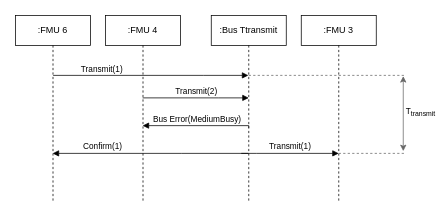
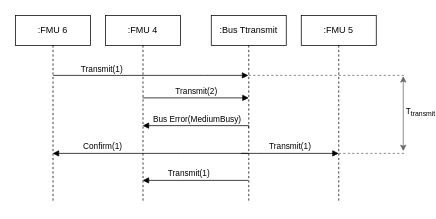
(339, 30) -> (339, 30)
none -> (198, 180)
